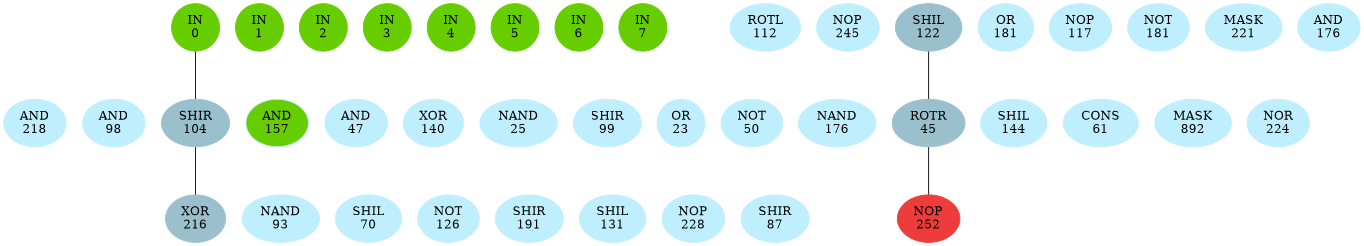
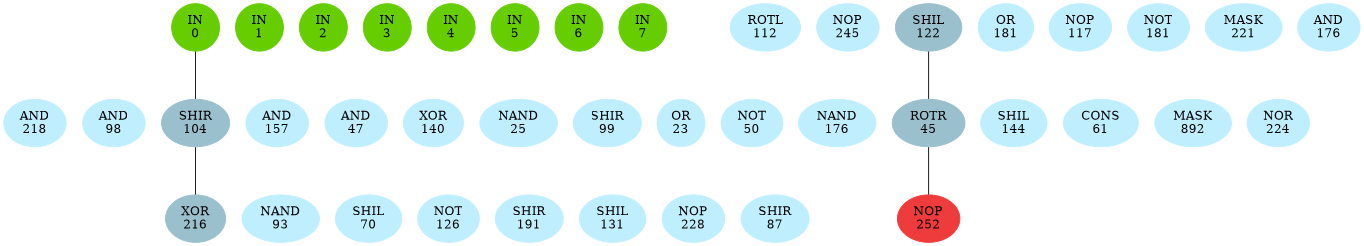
(277, 123) -> (277, 123)
